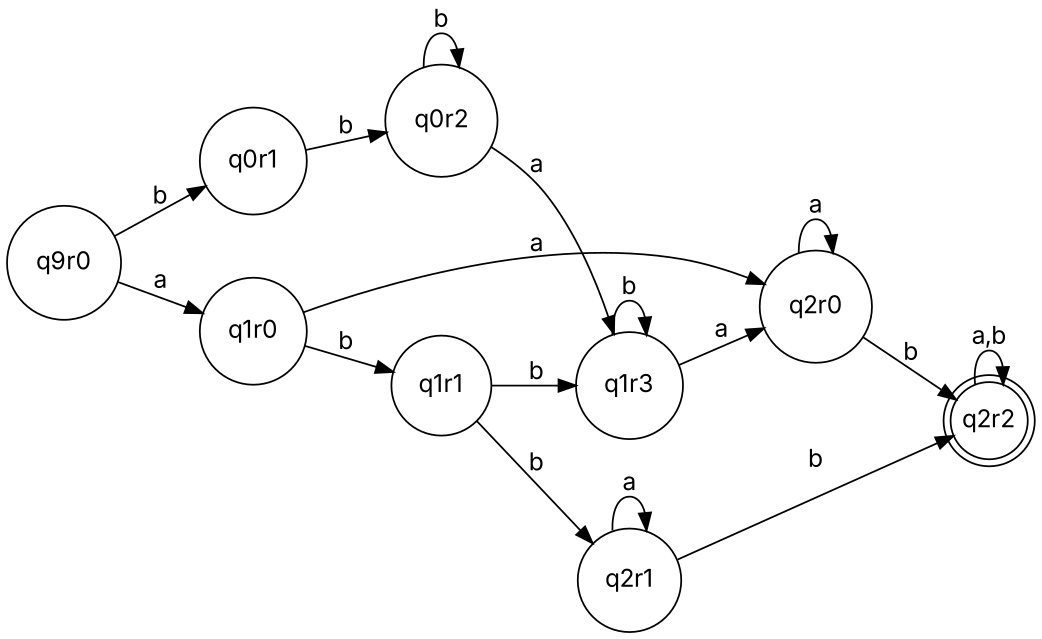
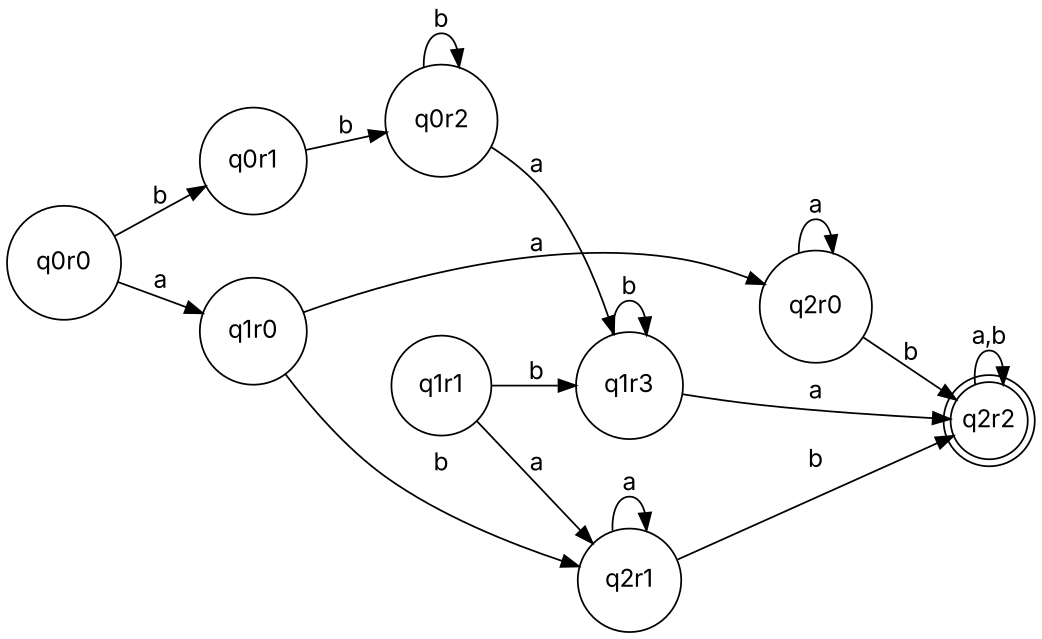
(64, 263) -> (64, 263)
(713, 350) -> (807, 409)
(341, 356) -> (407, 491)
(537, 464) -> (537, 464)
